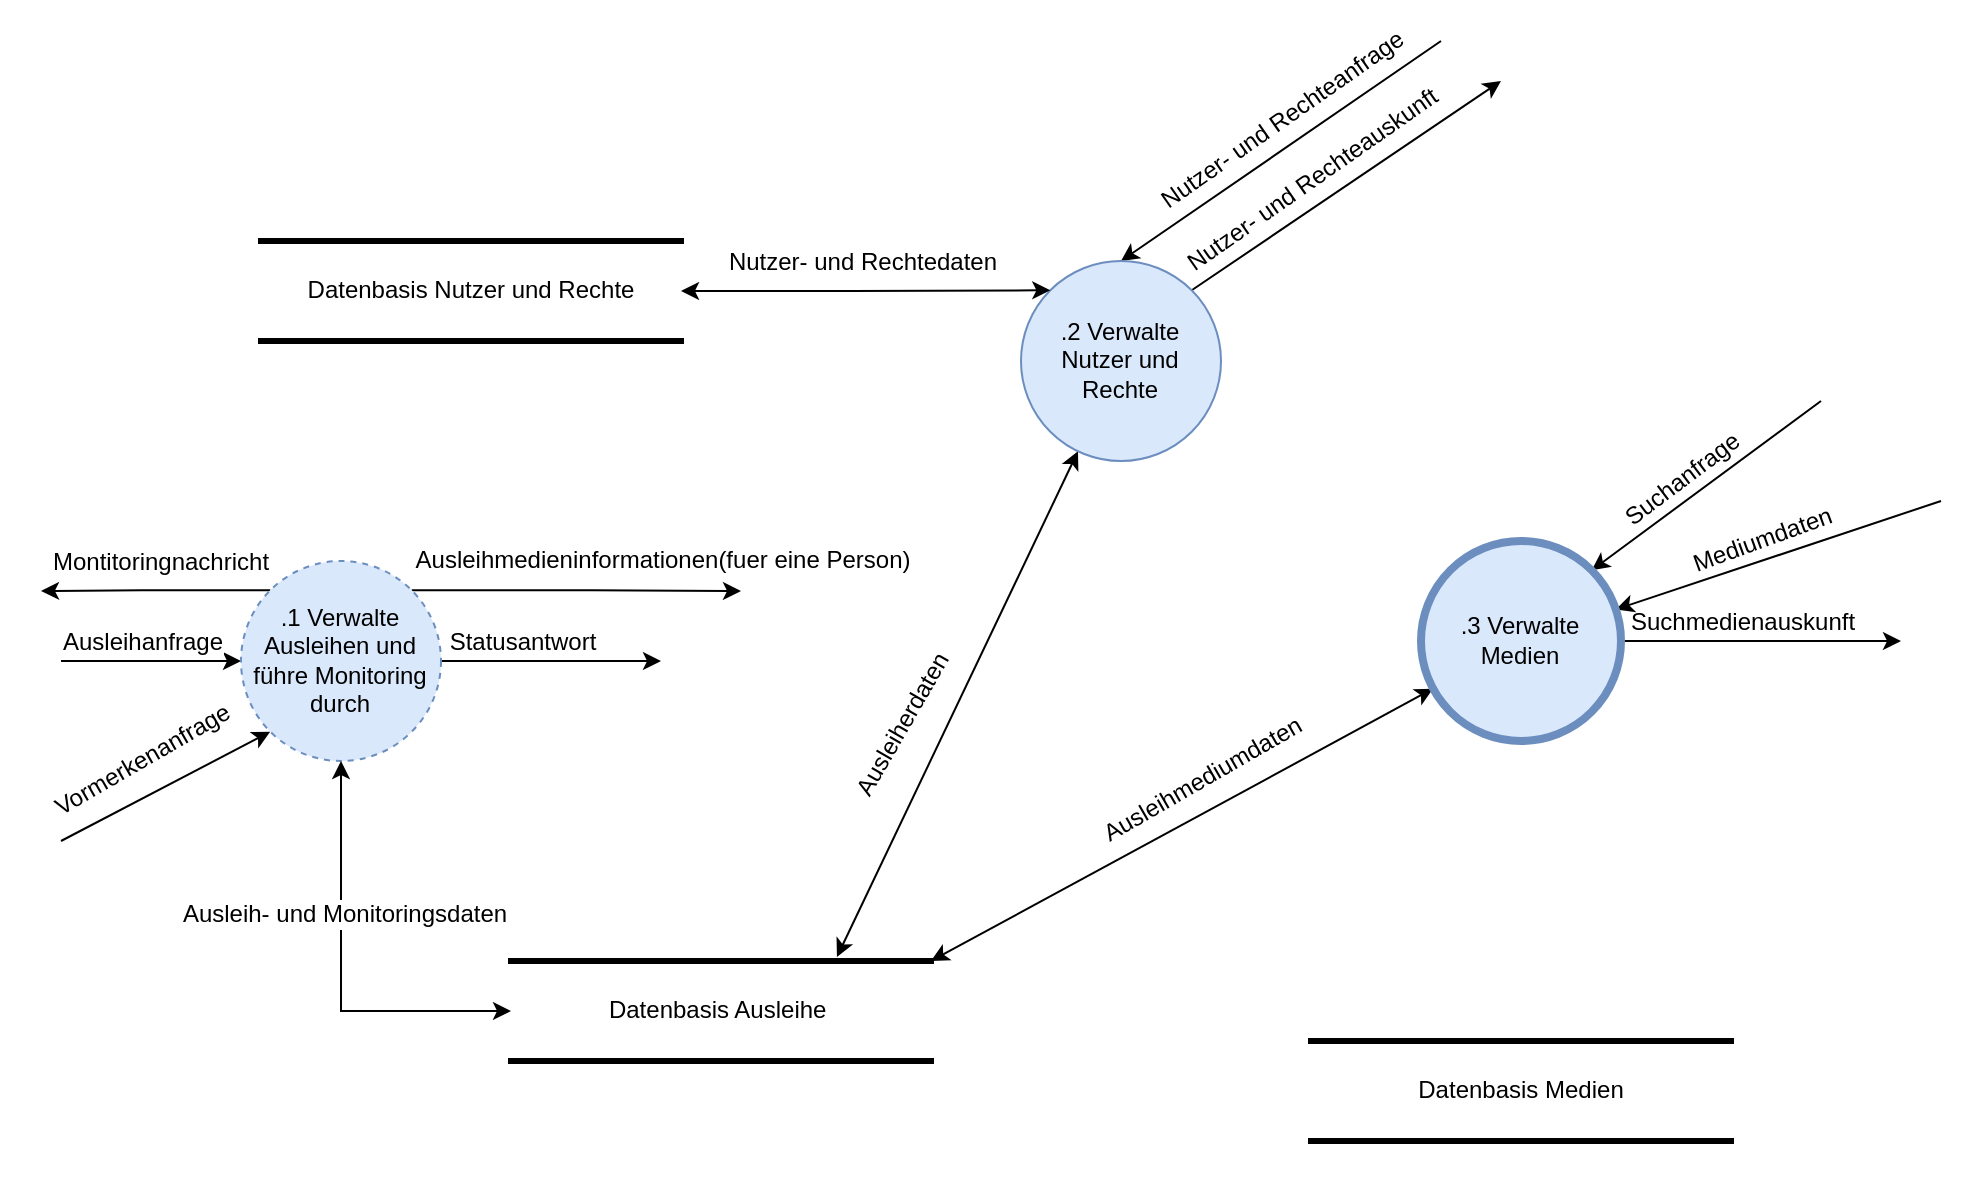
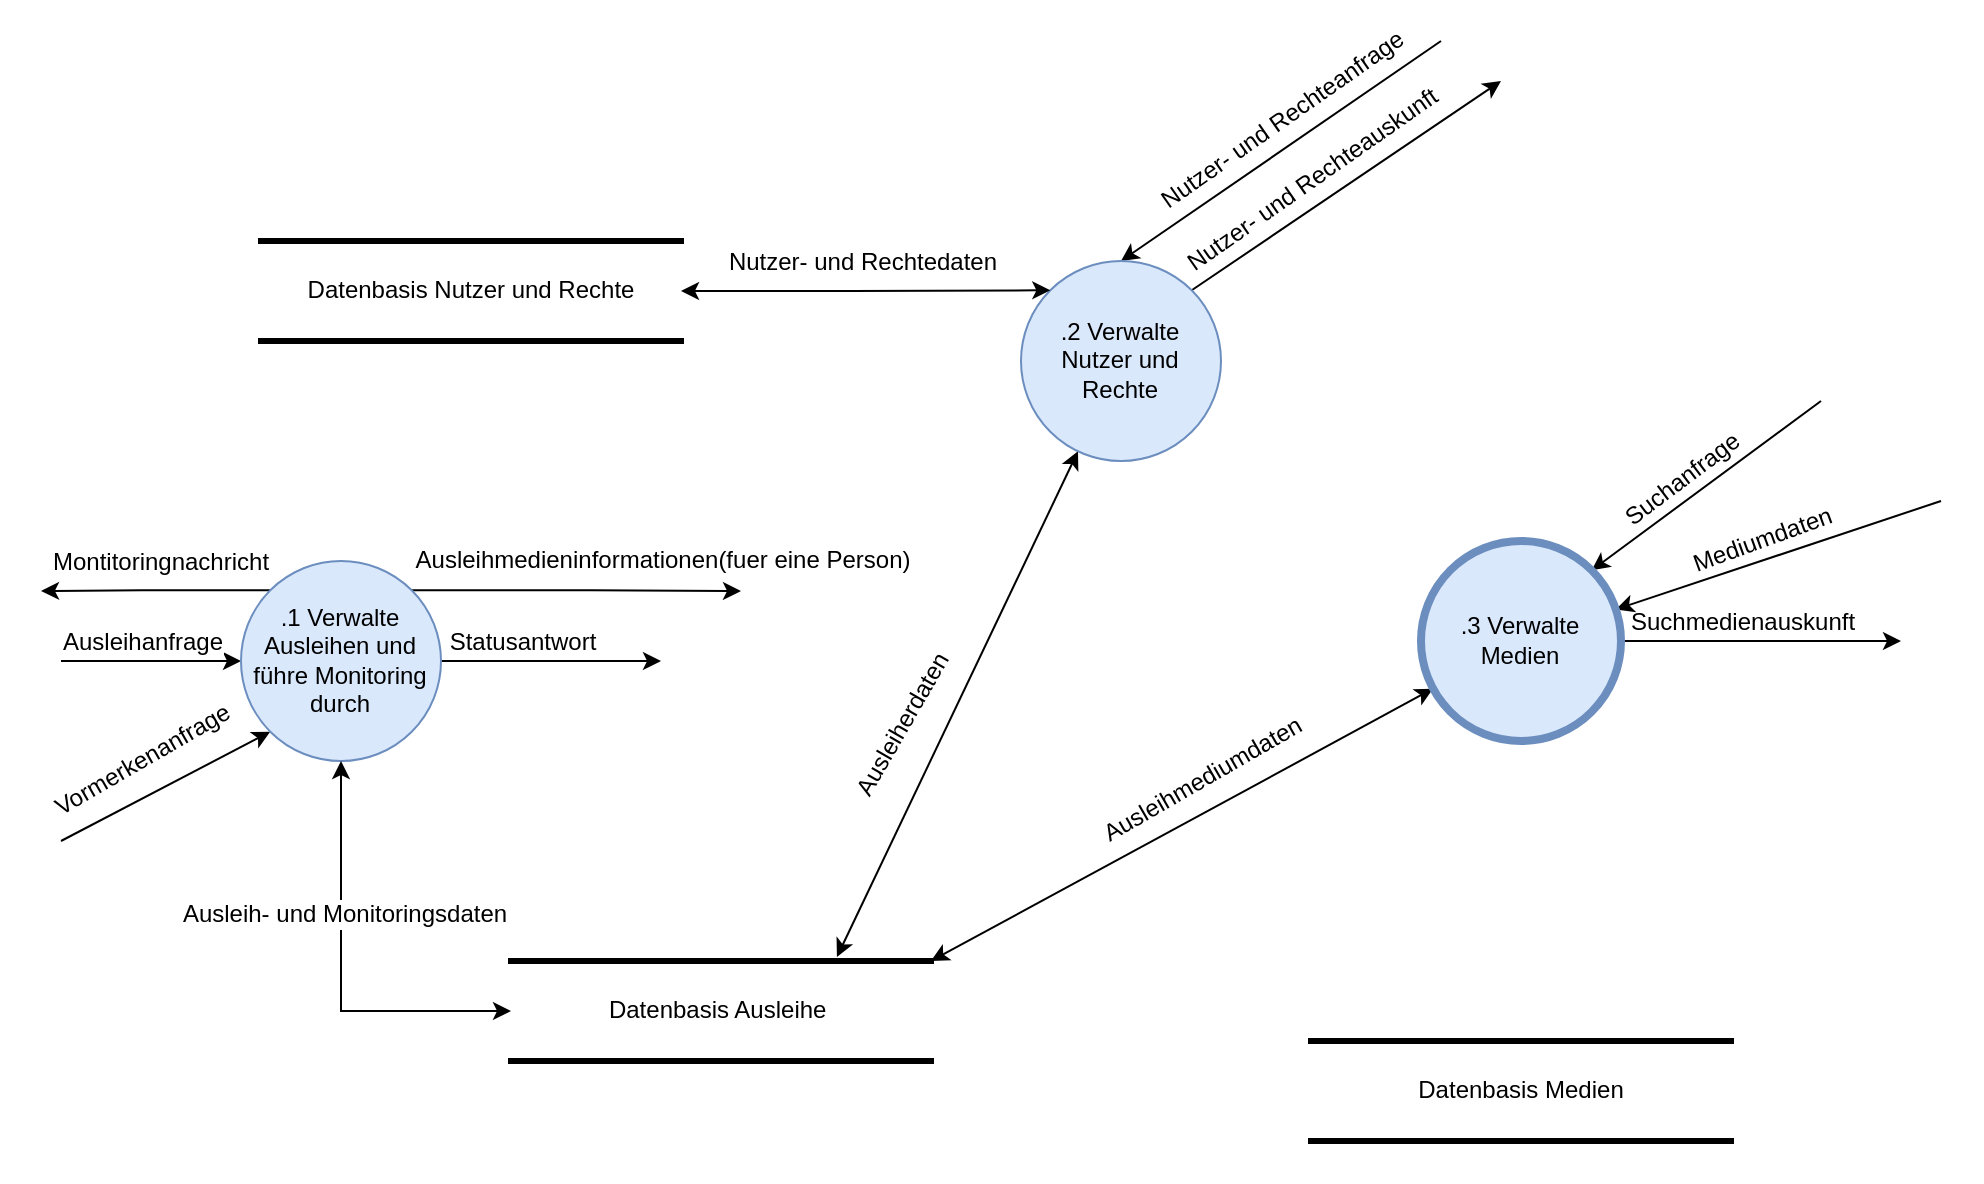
(341, 661) -> (341, 661)
